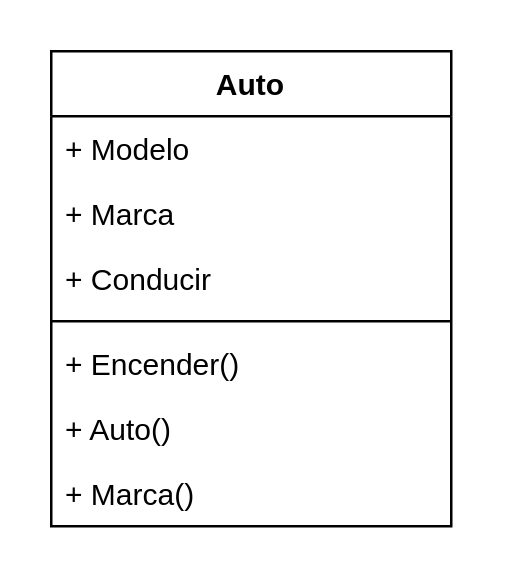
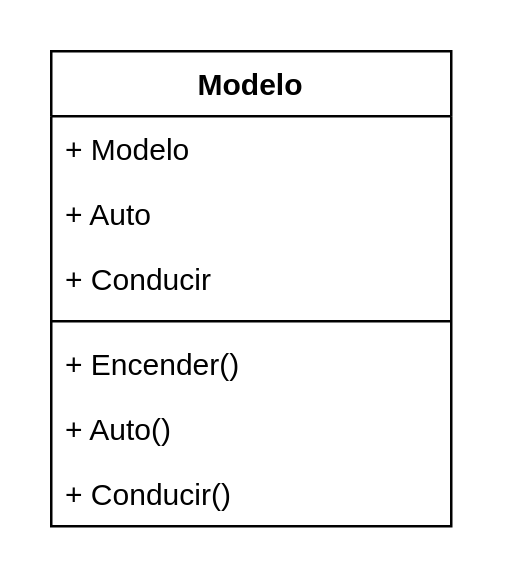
(250, 85) -> (250, 85)
(120, 215) -> (112, 215)
(137, 495) -> (158, 495)
